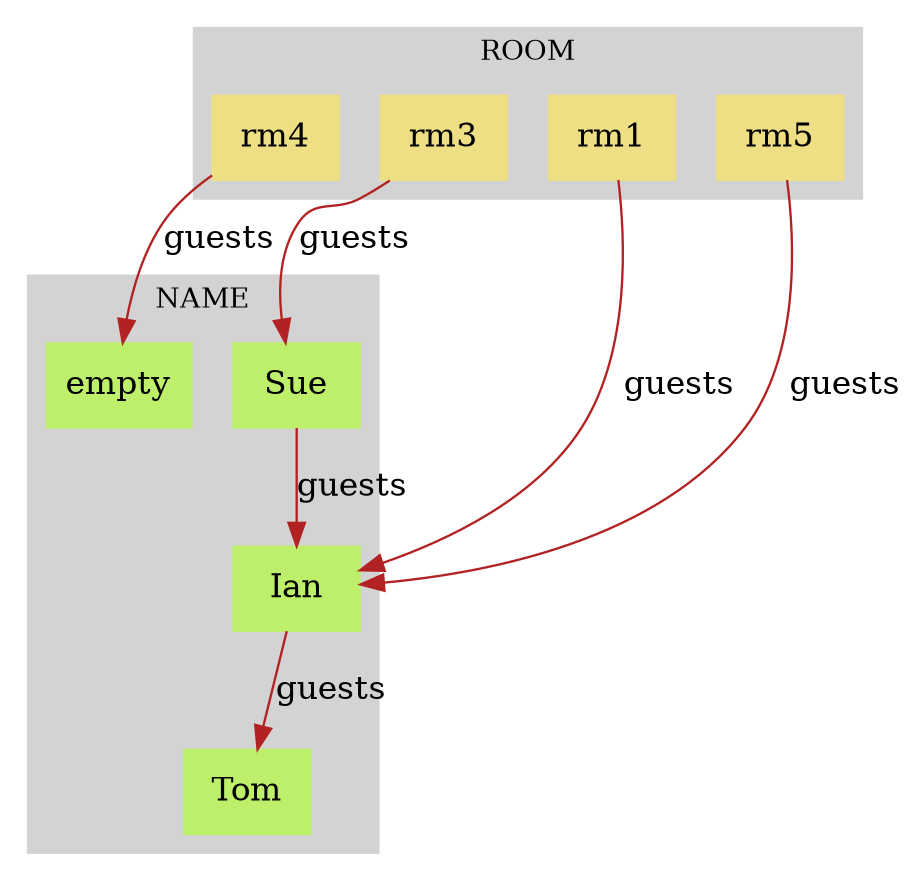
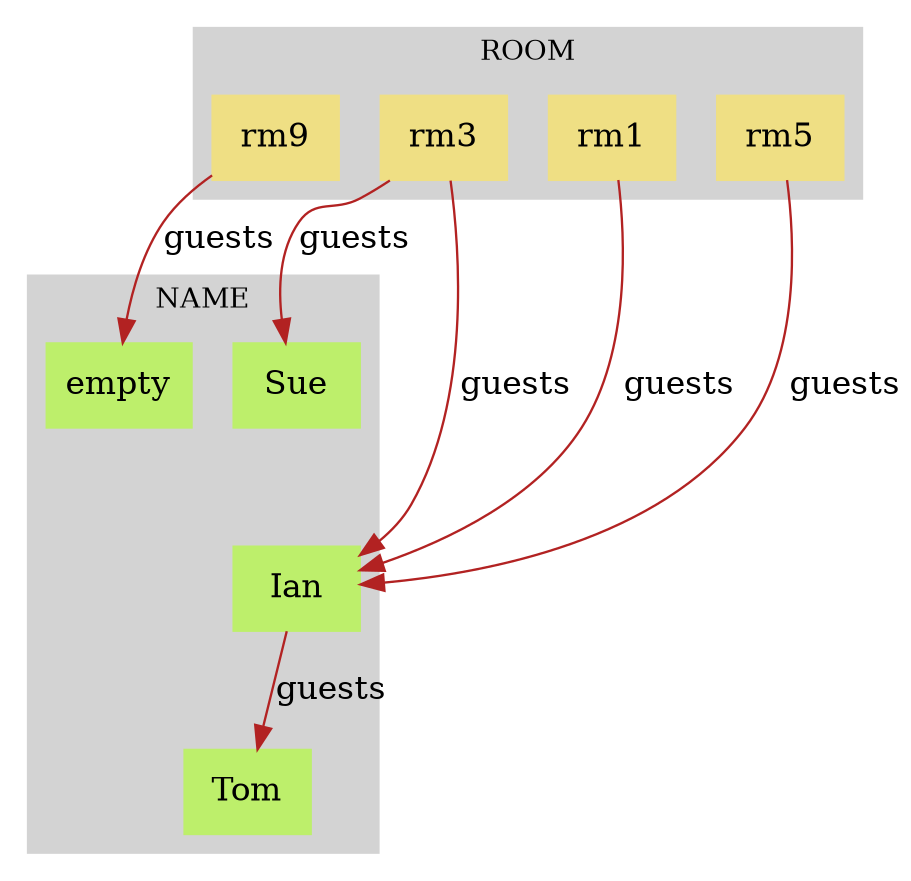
(276, 138) -> (276, 138)
(297, 475) -> (453, 370)
